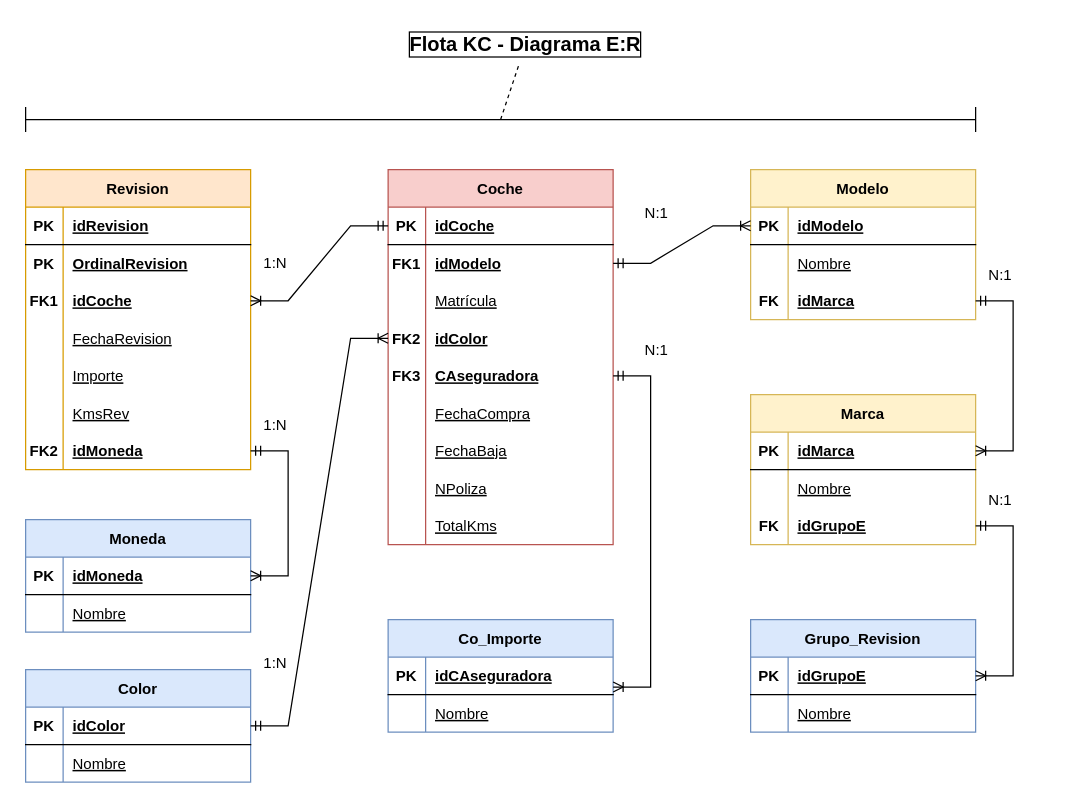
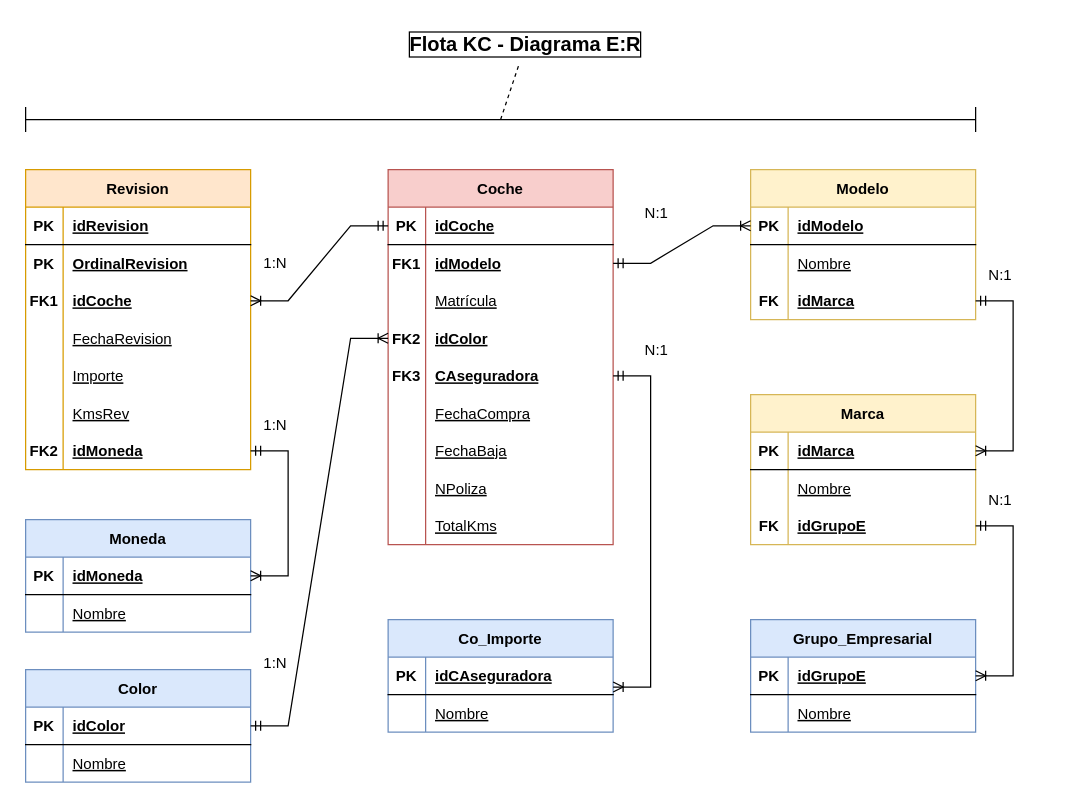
(863, 639) -> (863, 639)
